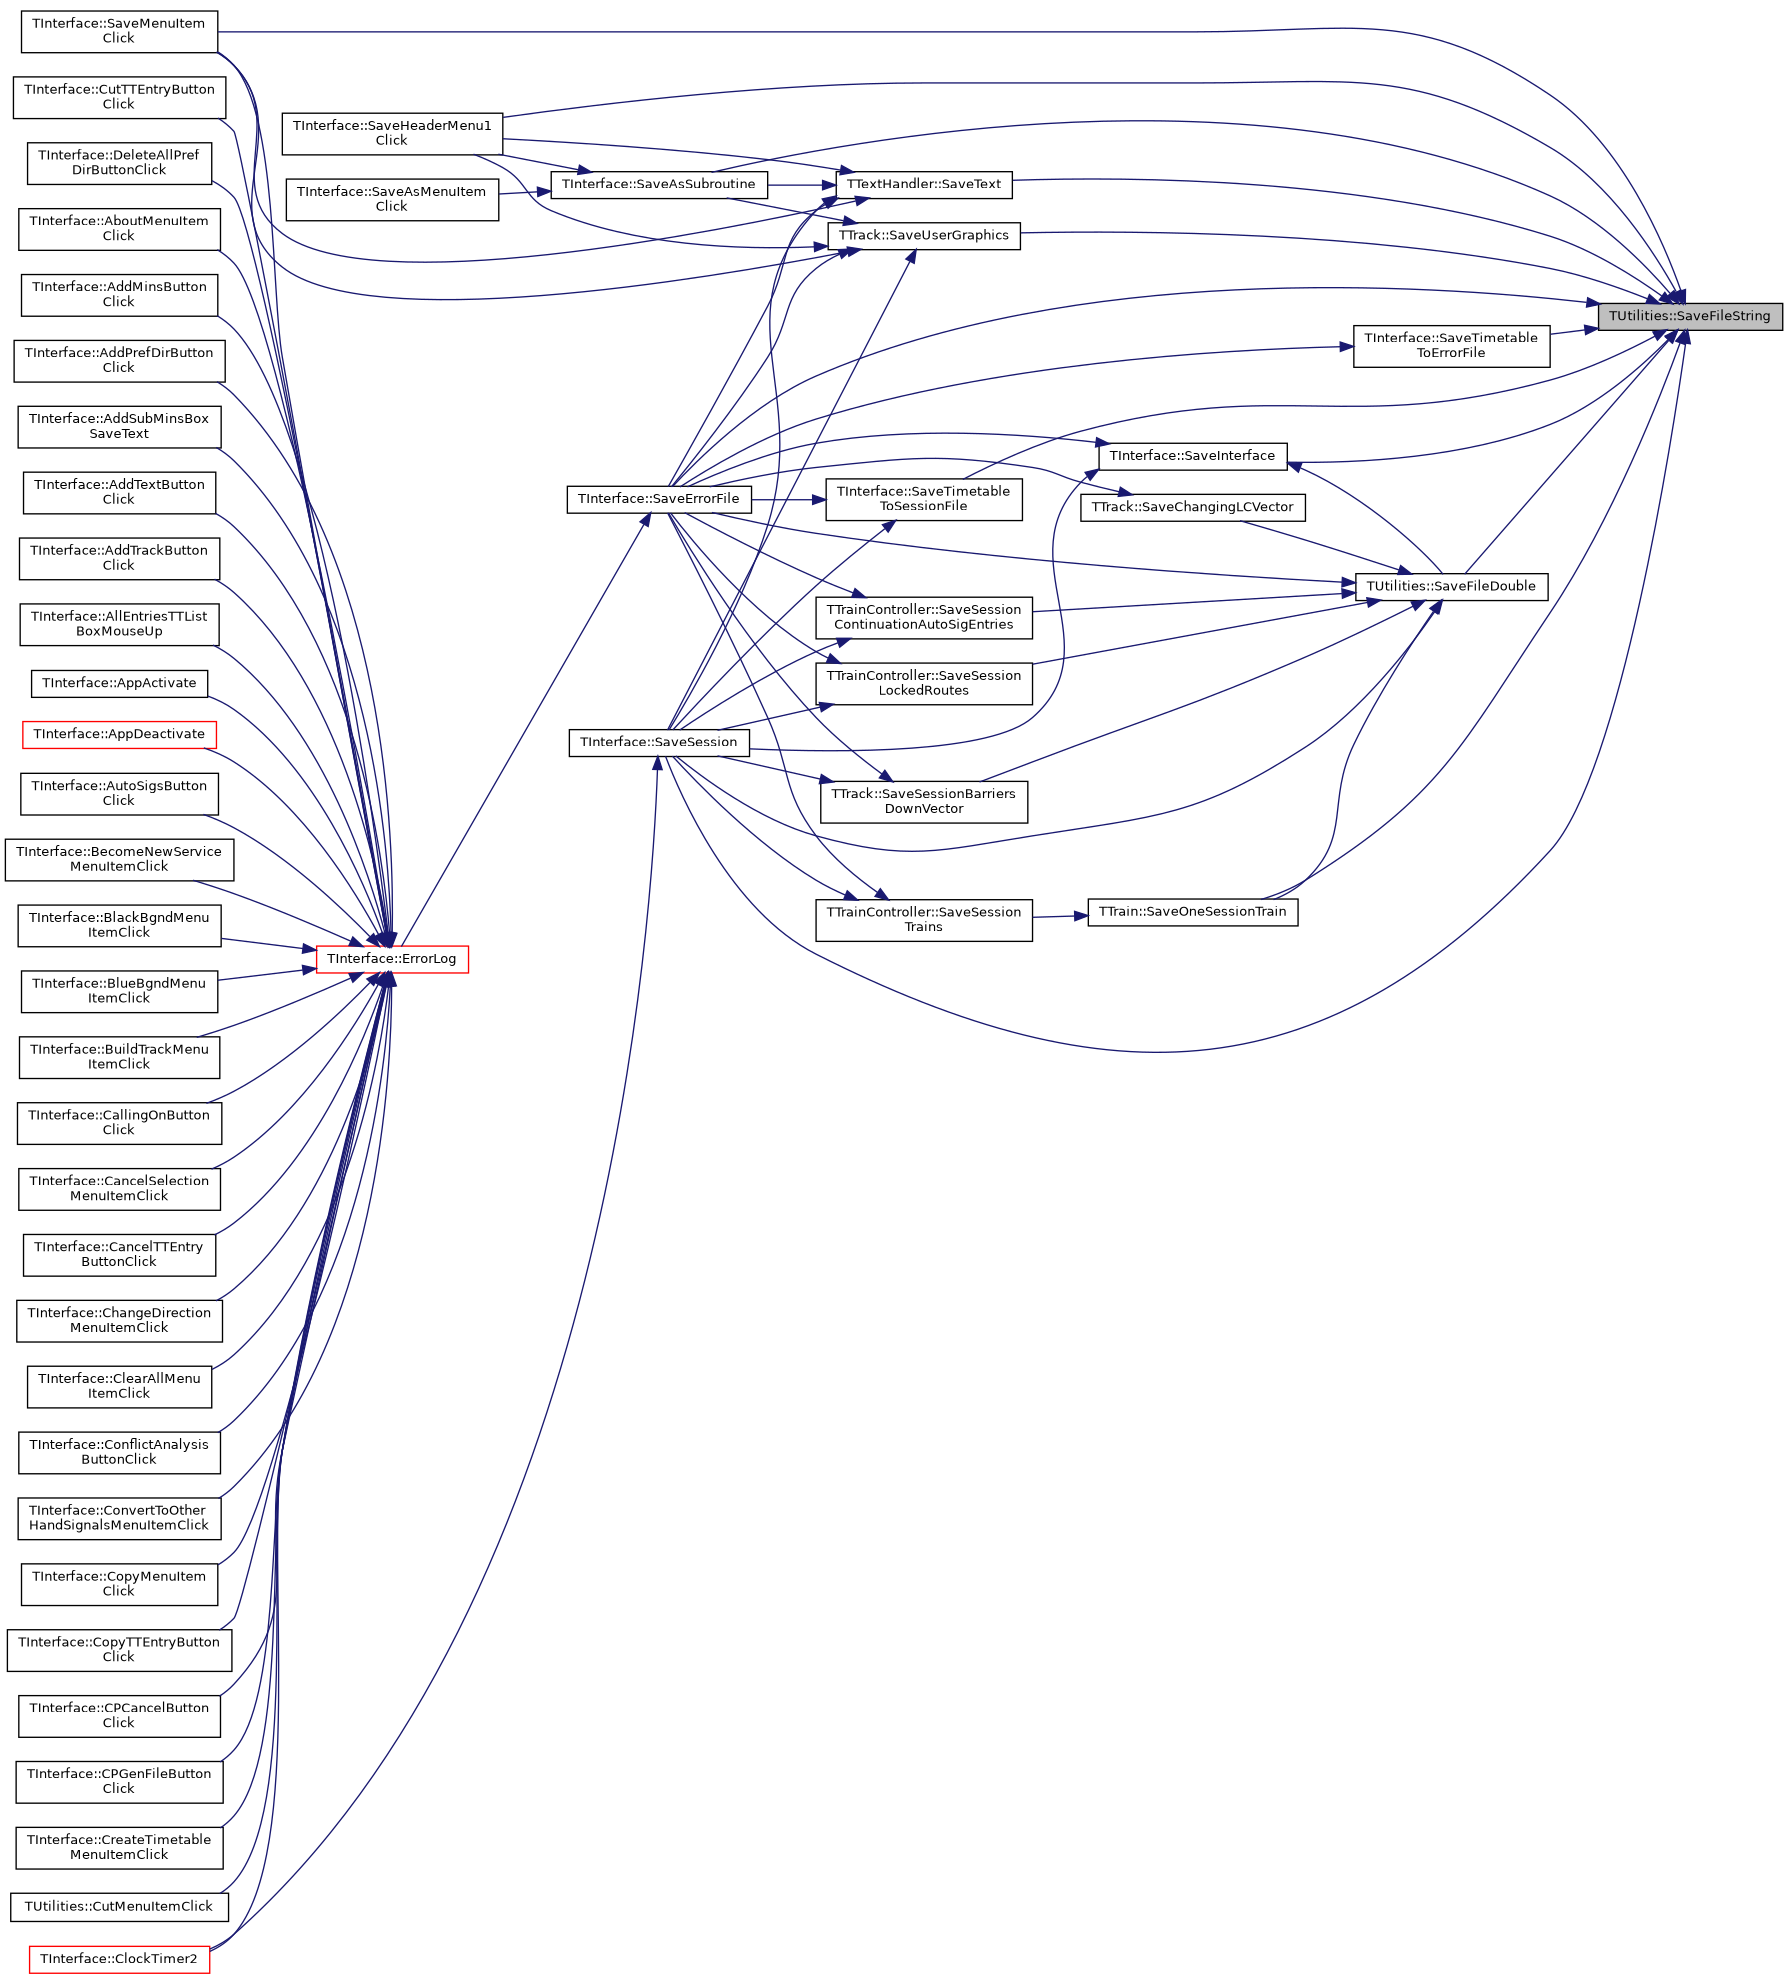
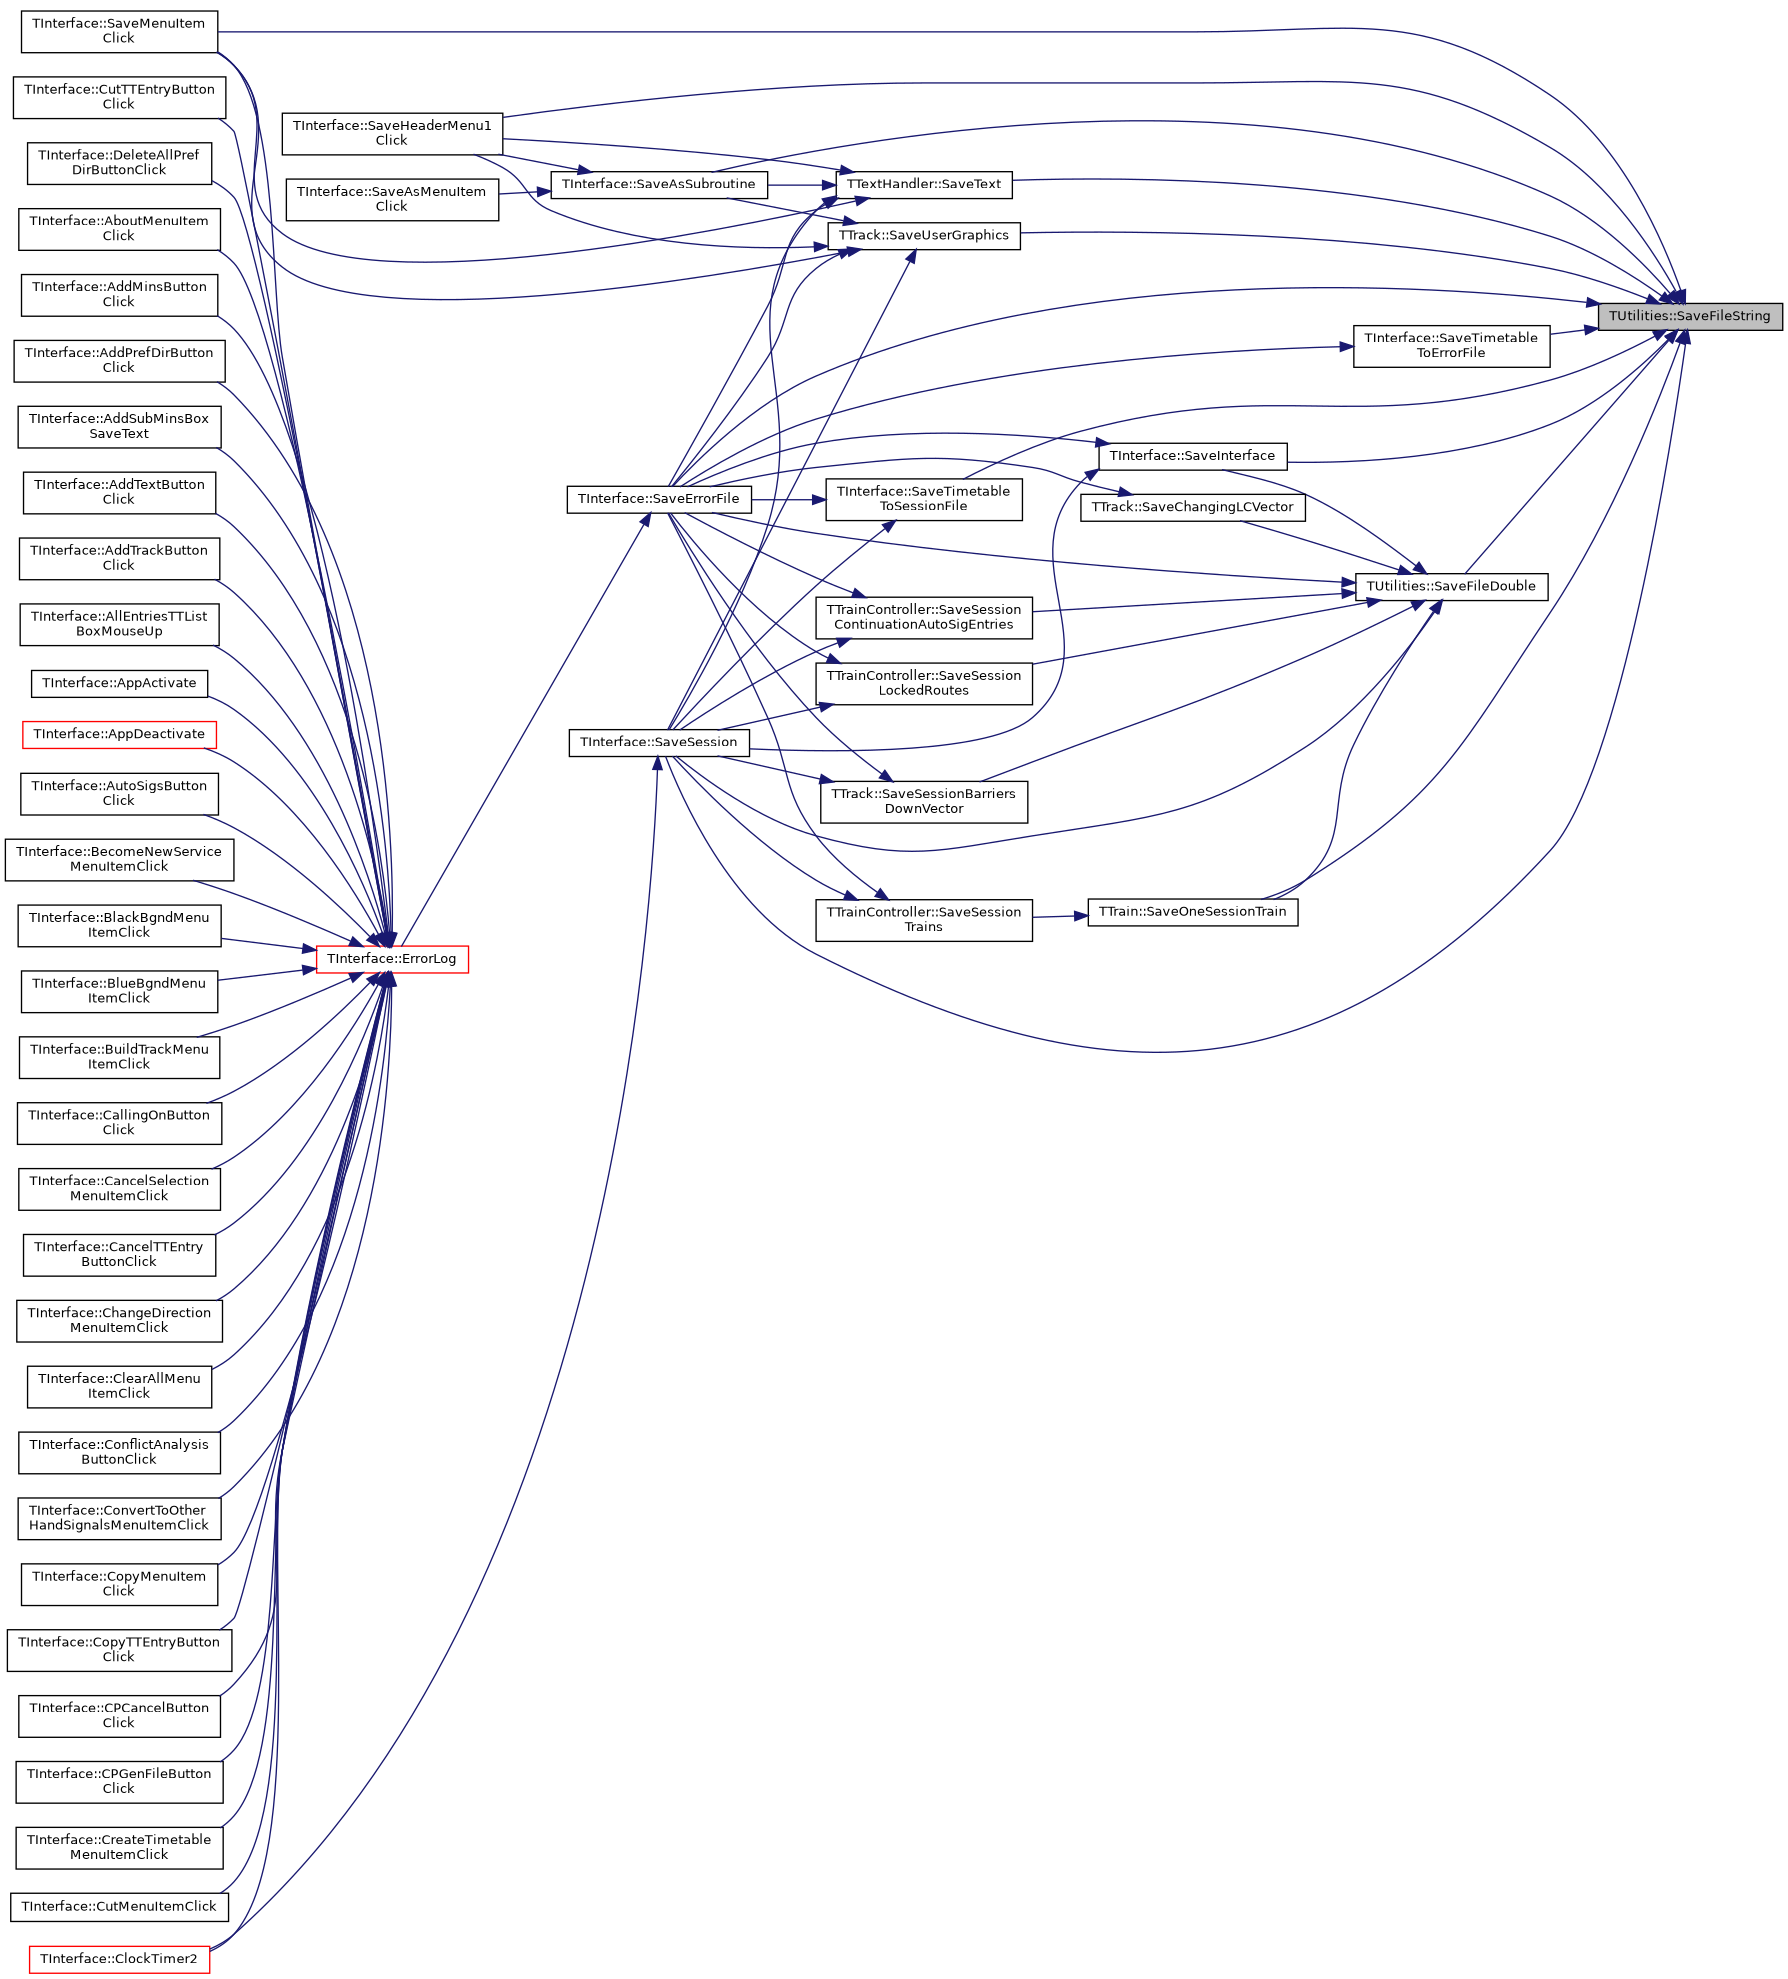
(1377, 514) -> (1325, 504)
(120, 1907) -> (120, 1907)
